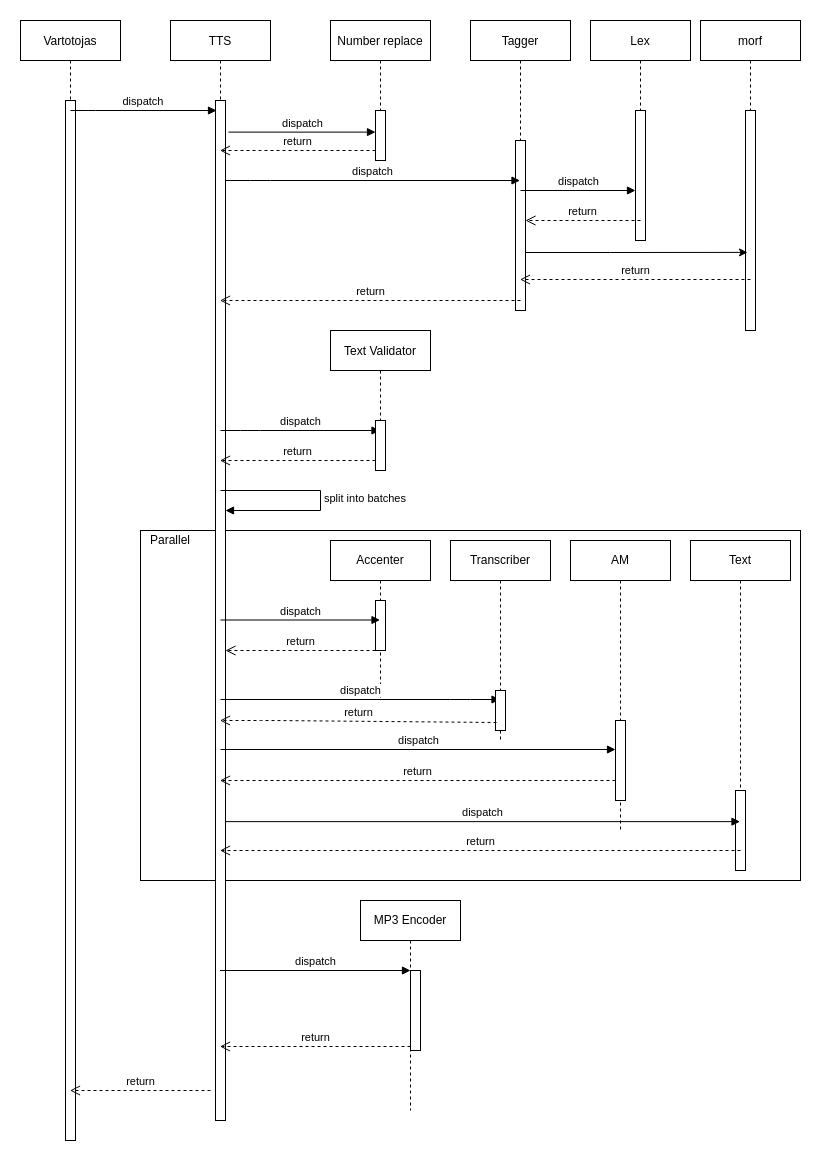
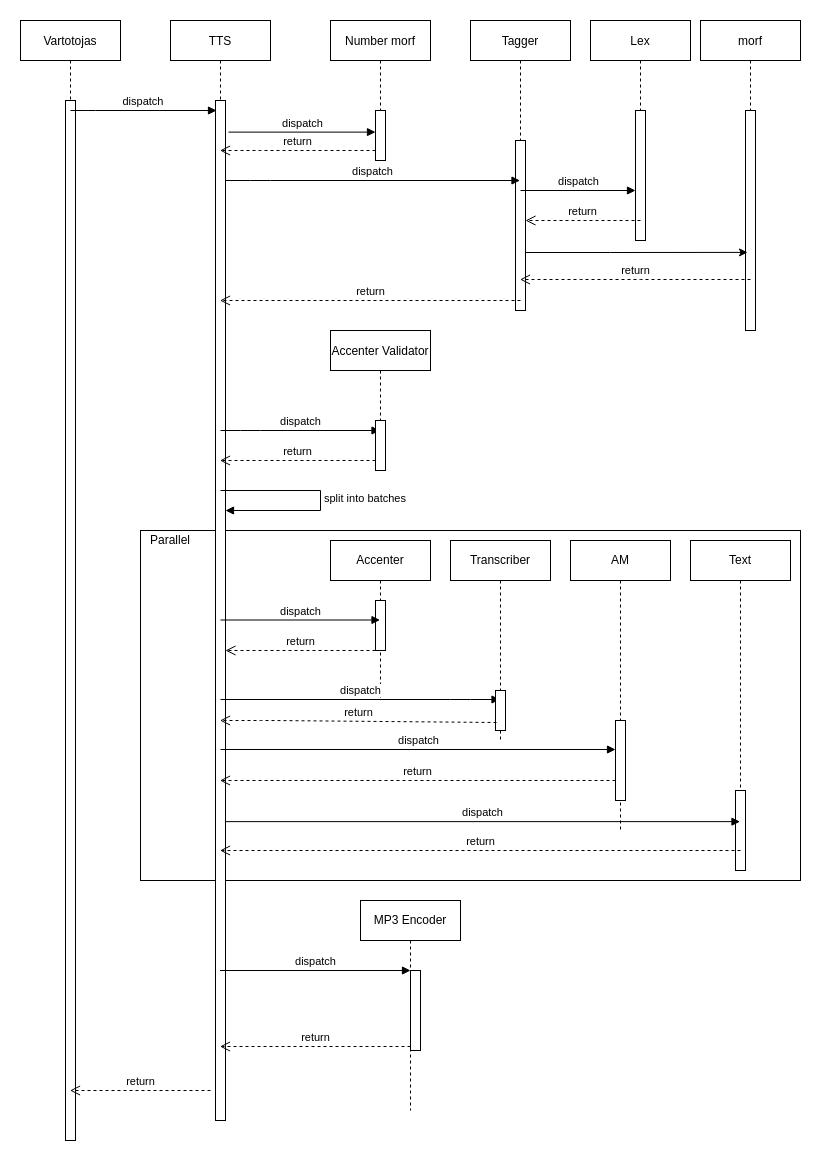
(380, 41) -> (380, 41)
(380, 351) -> (380, 351)
